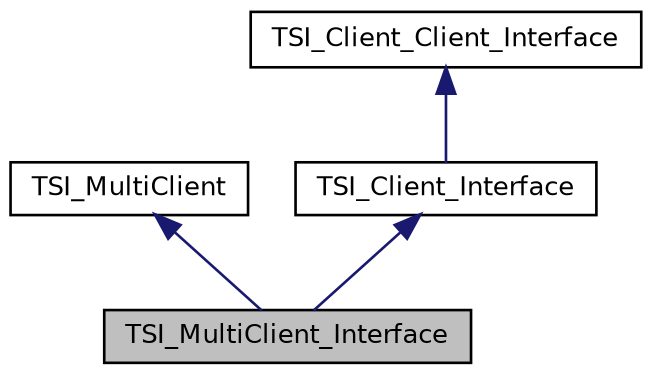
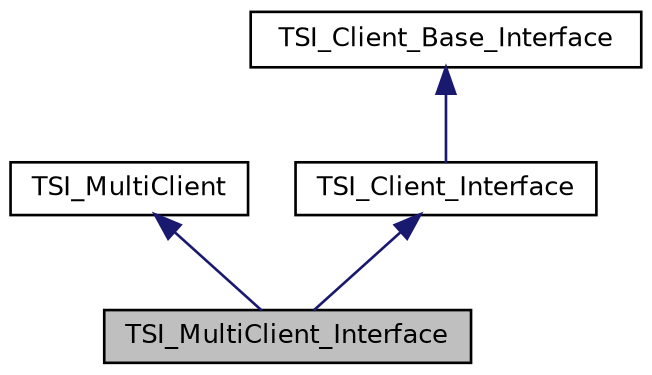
(446, 40) -> (446, 40)
